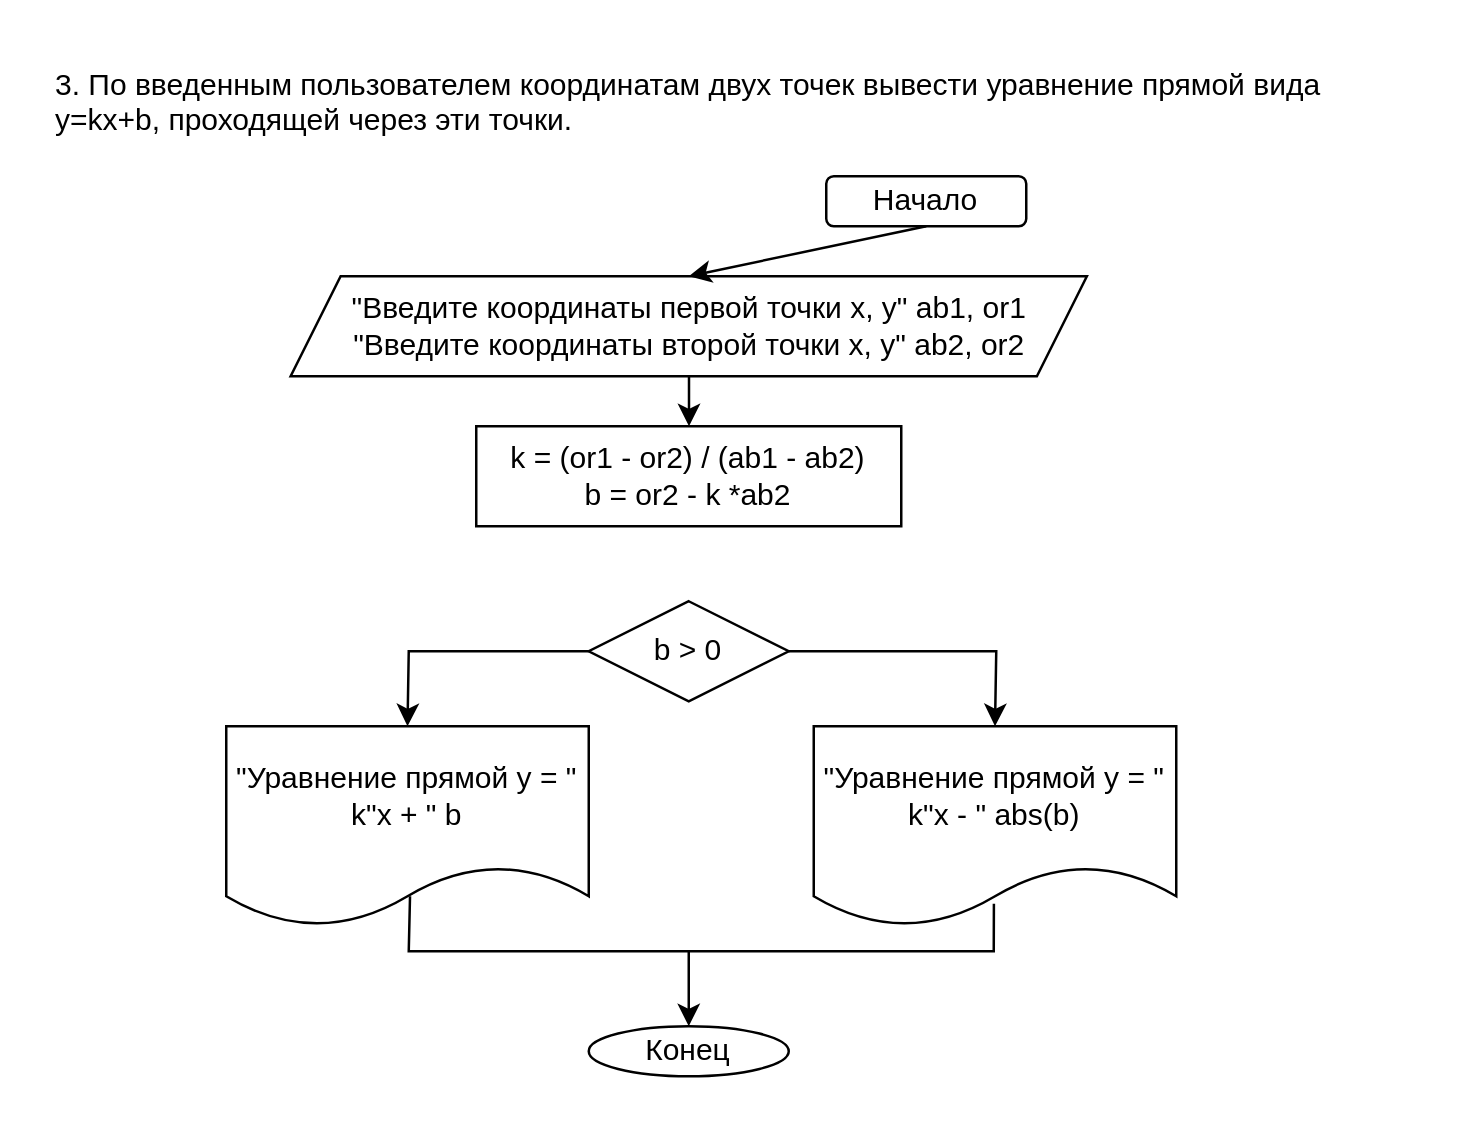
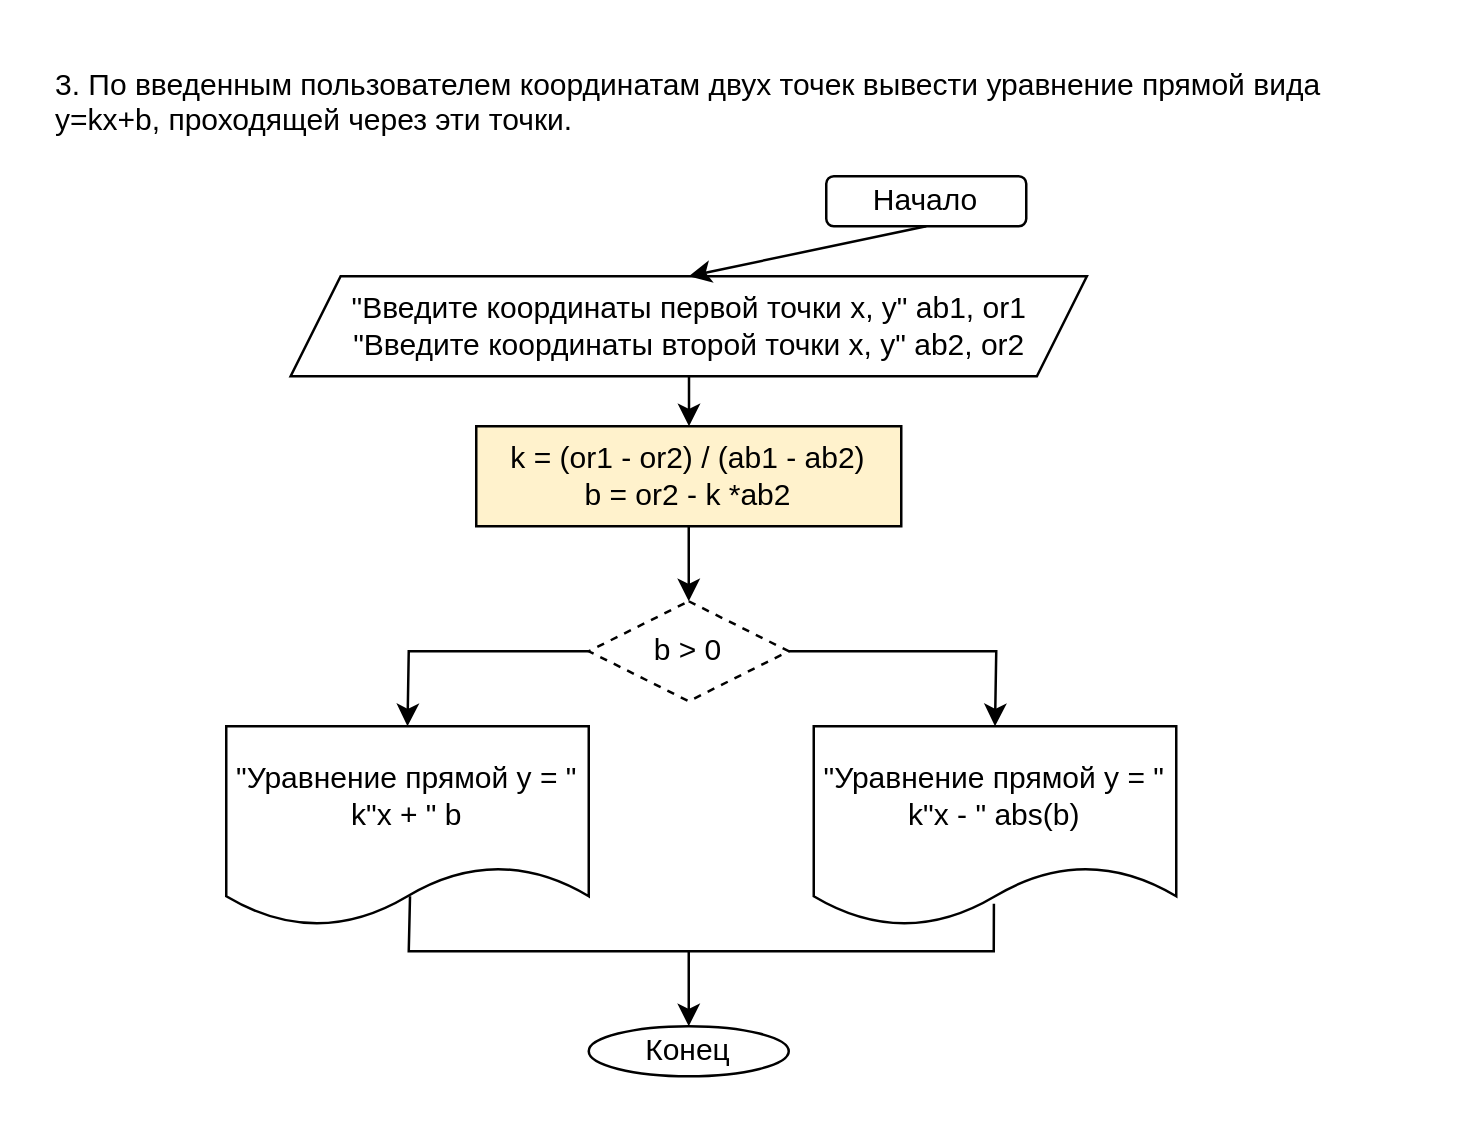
(689, 476) -> (689, 476)
none -> (689, 572)
(689, 651) -> (689, 651)
